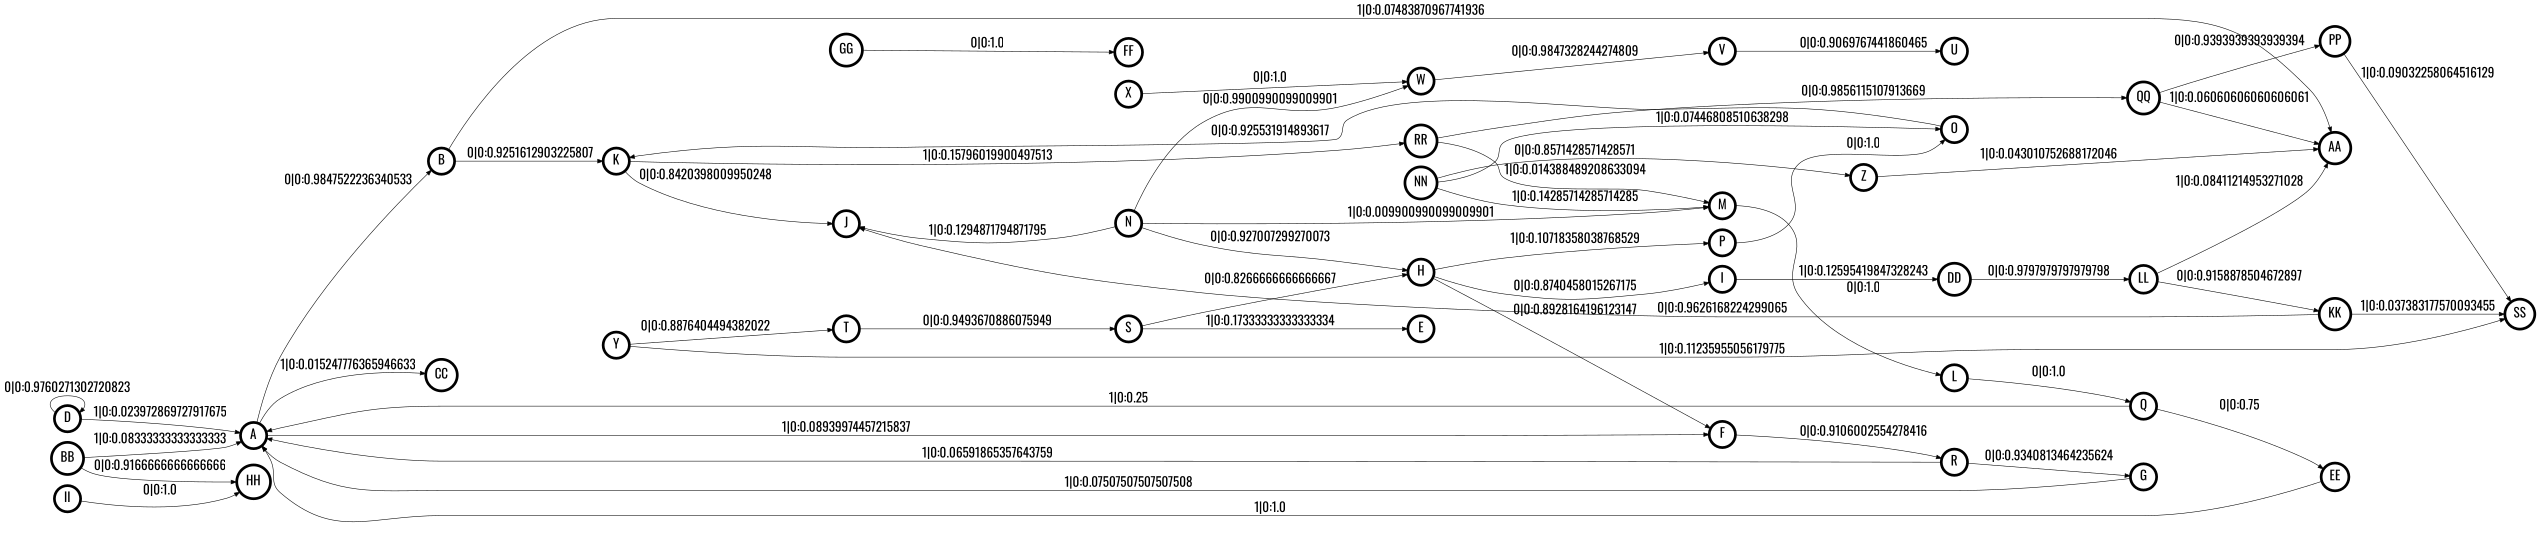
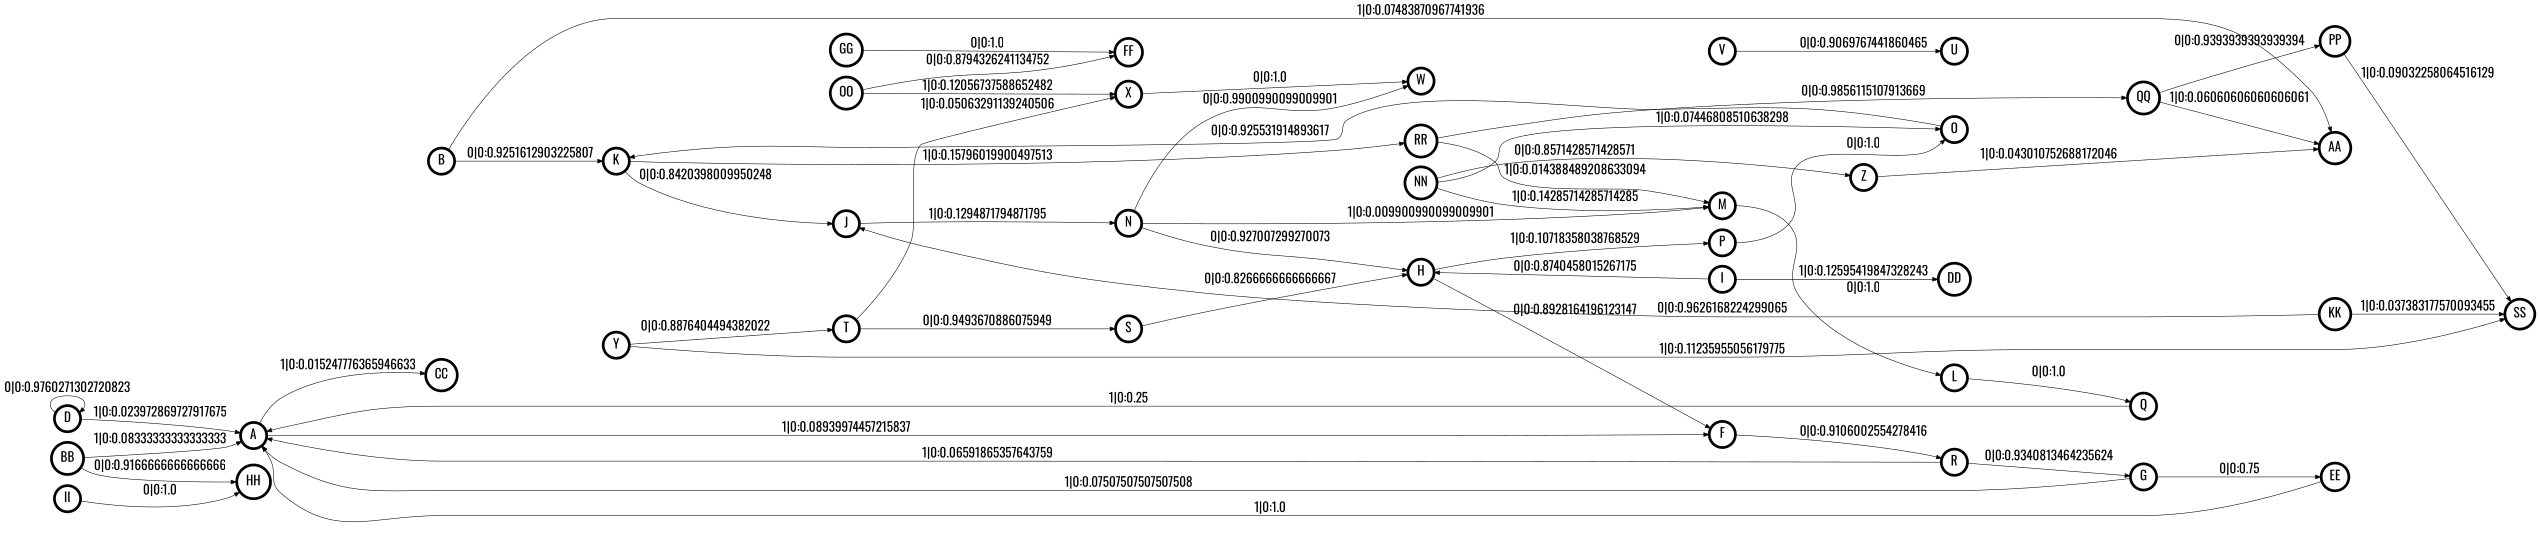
(1569, 66) -> none
none -> (846, 93)
none -> (916, 153)
(990, 243) -> (985, 222)
(2144, 279) -> none
(326, 288) -> none
(1568, 299) -> (1574, 276)
(1421, 329) -> none
(2239, 433) -> (2236, 477)
